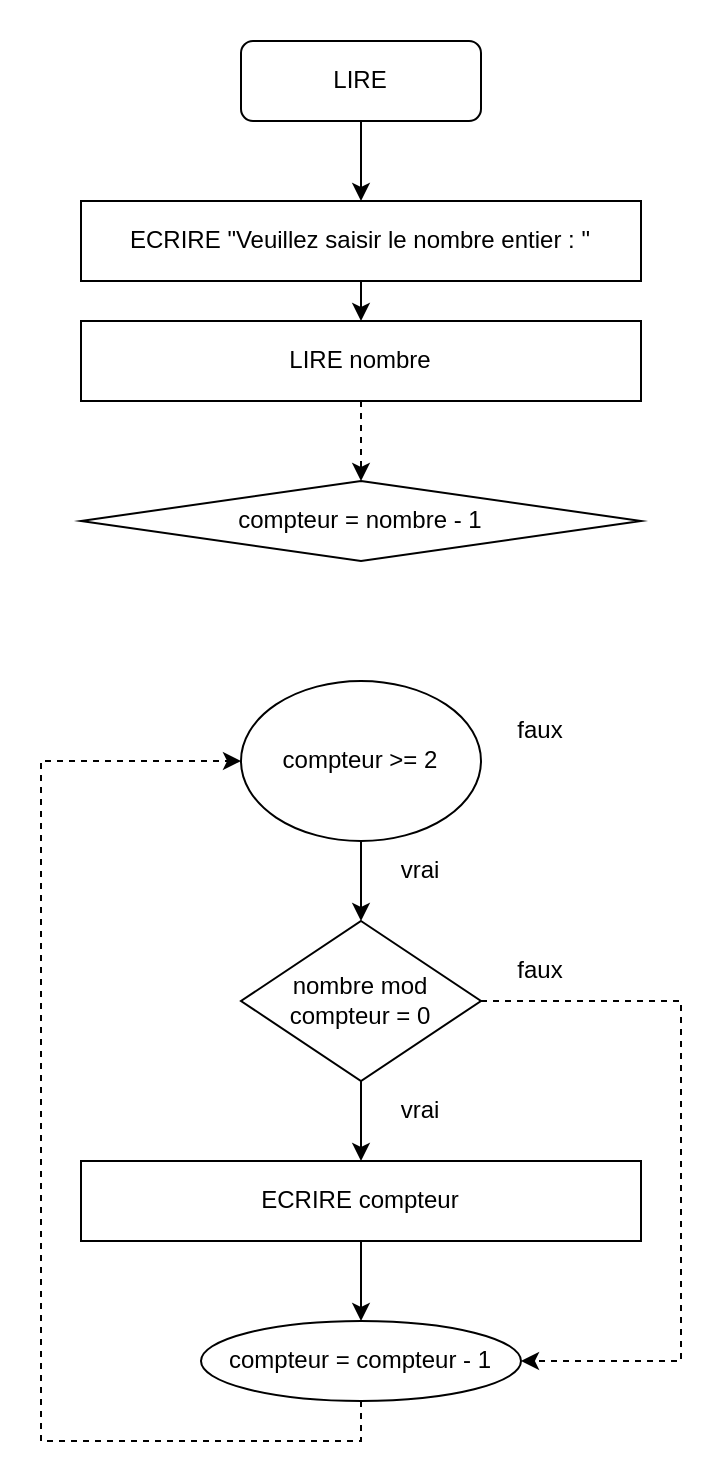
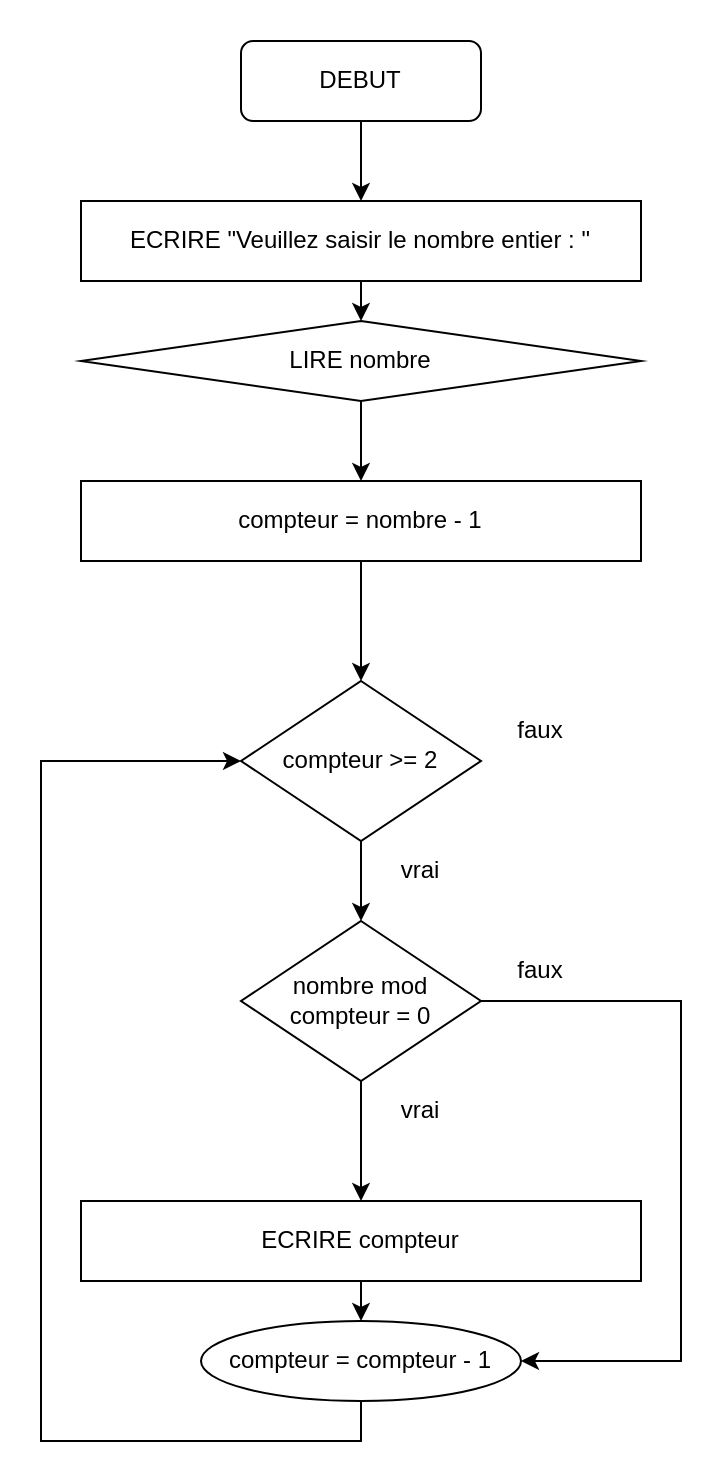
(361, 81) -> (361, 81)
(361, 361) -> (361, 361)
(361, 433) -> (361, 433)
(361, 521) -> (361, 521)
none -> (361, 616)
(361, 761) -> (361, 761)
(681, 1156) -> (681, 1156)
(41, 1187) -> (41, 1187)
(361, 1201) -> (361, 1241)
